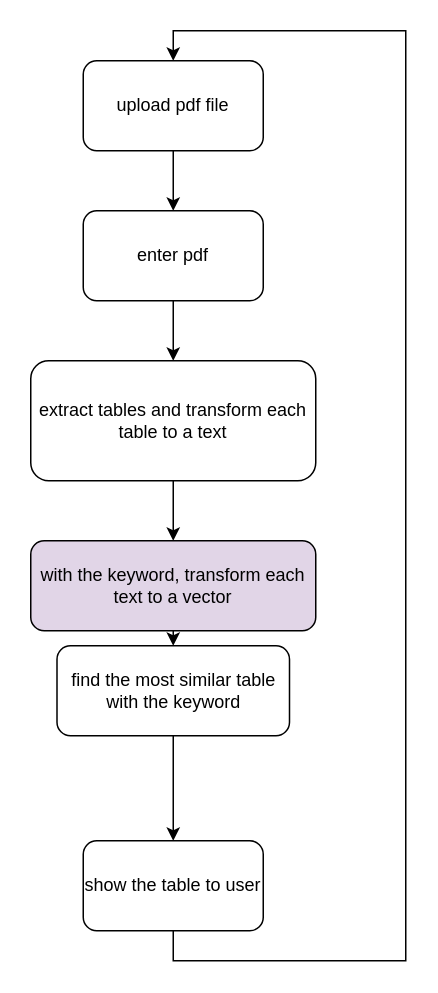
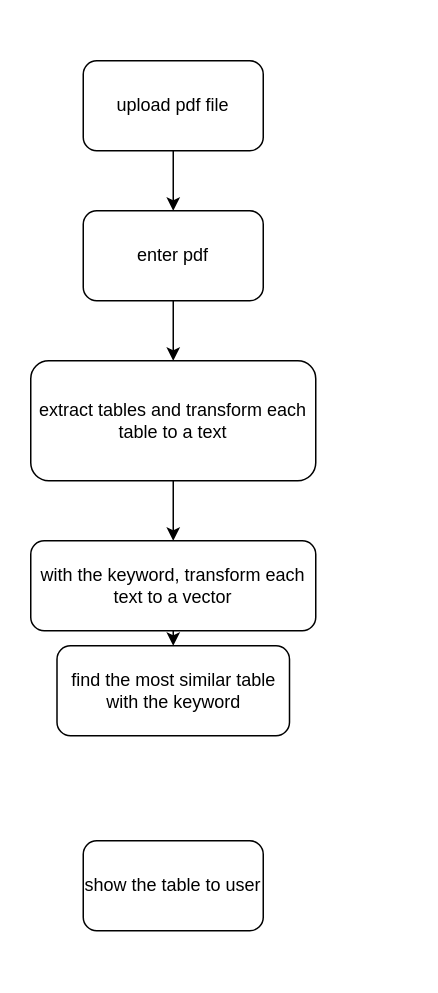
(406, 501) -> none
(173, 586) -> (173, 586)
(173, 783) -> none
